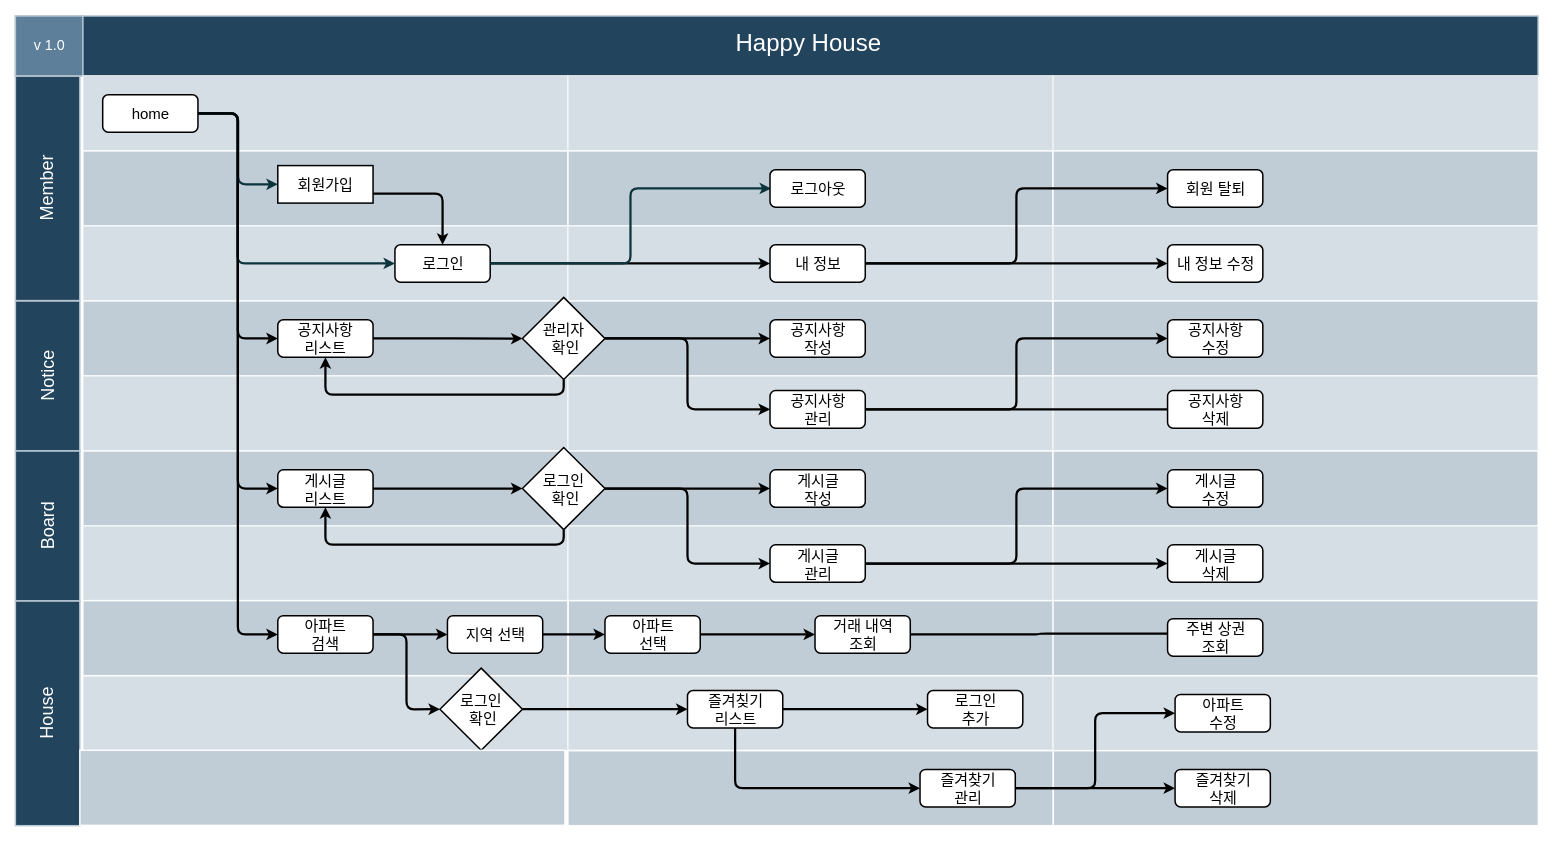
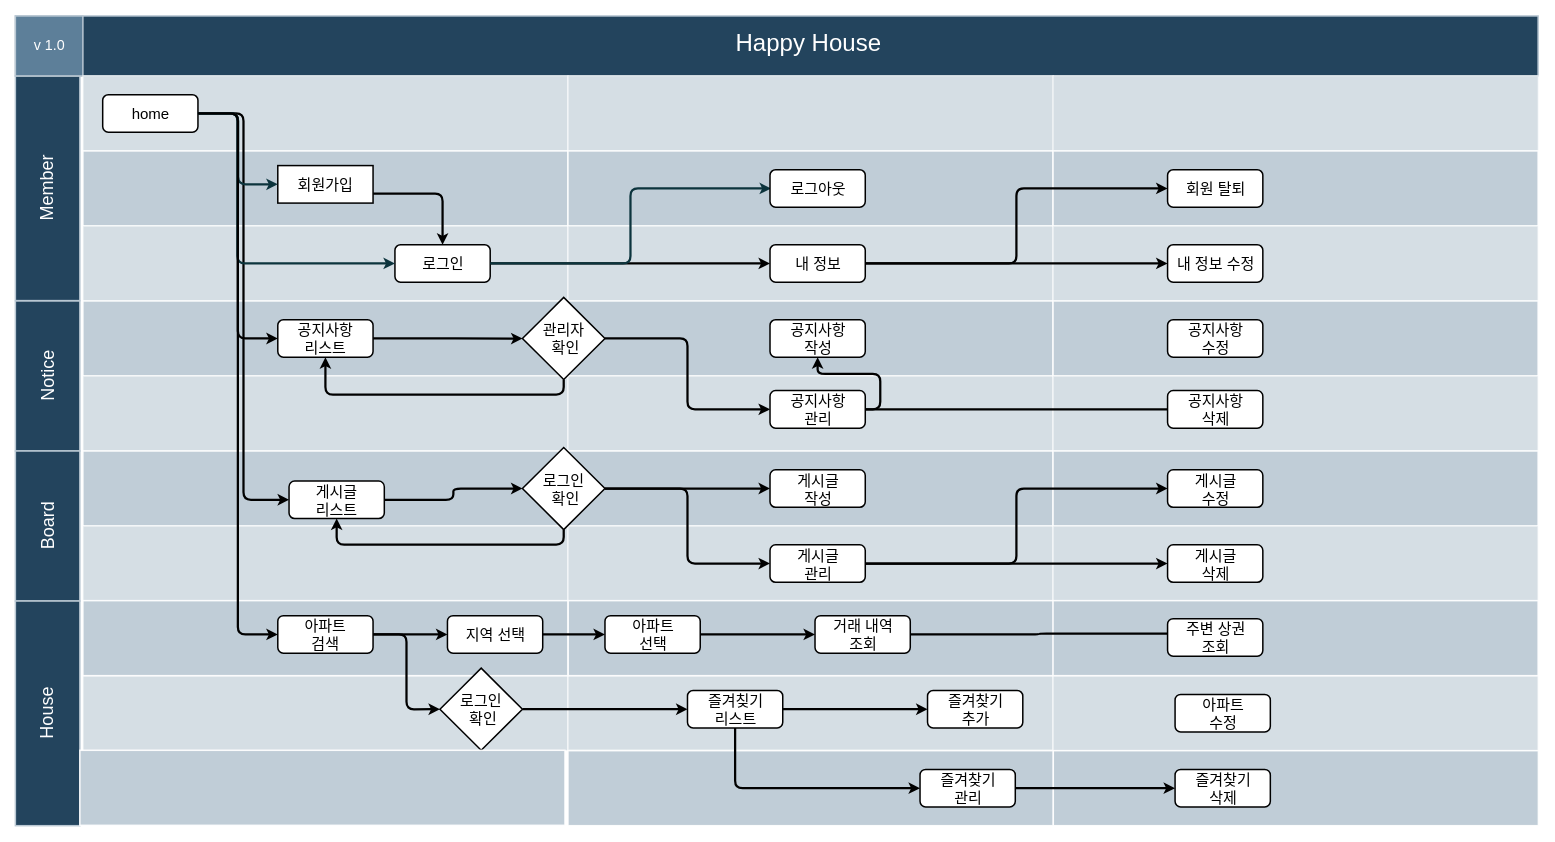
(724, 338) -> none
(1057, 338) -> (859, 374)
(325, 488) -> (337, 500)
(976, 709) -> (976, 709)
(1097, 715) -> none
